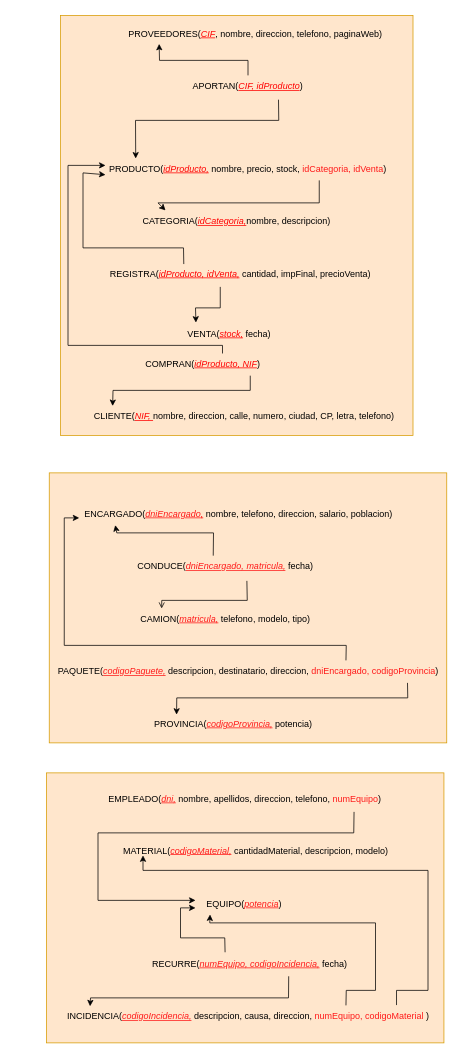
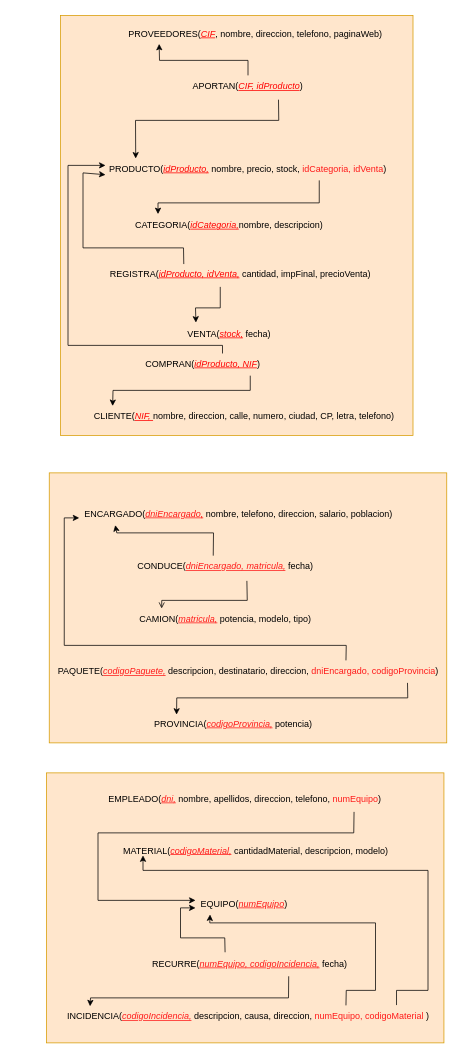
(237, 222) -> (229, 225)
(225, 619) -> (225, 619)
(244, 904) -> (244, 904)
